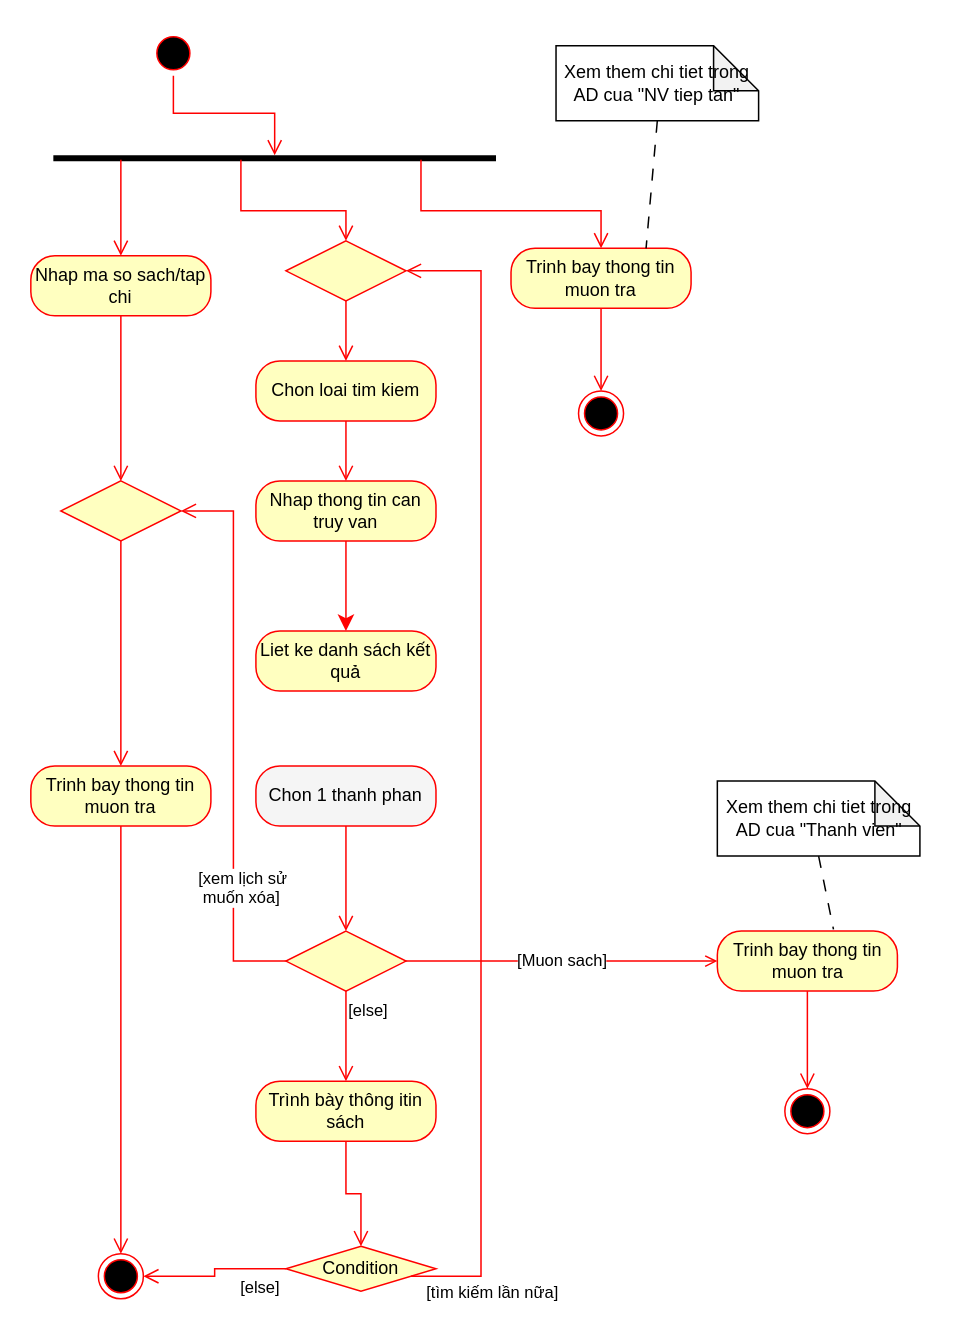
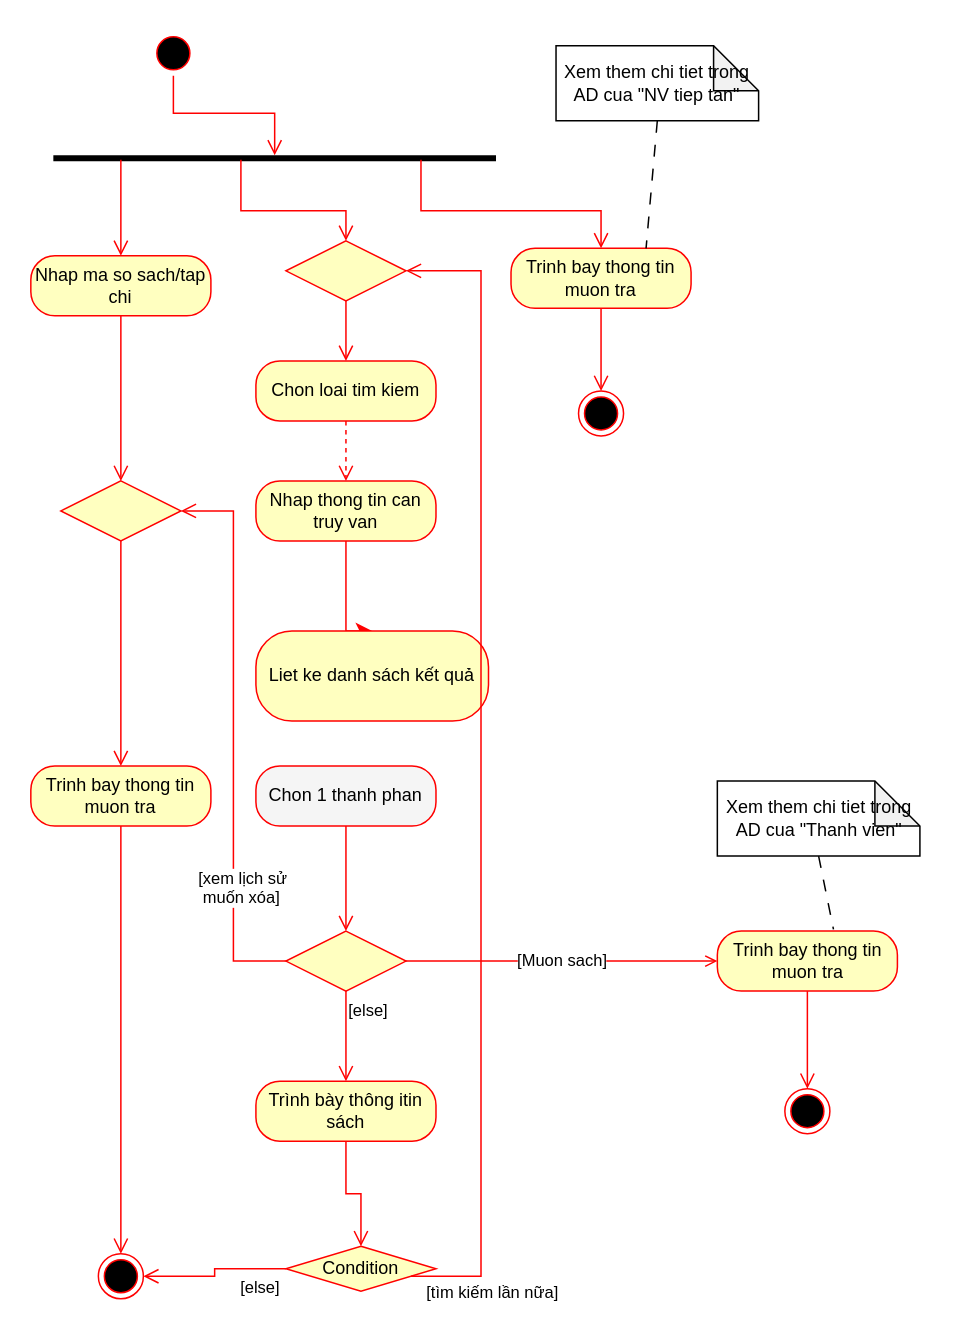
(346, 449) -> (346, 449)
(346, 661) -> (372, 676)
